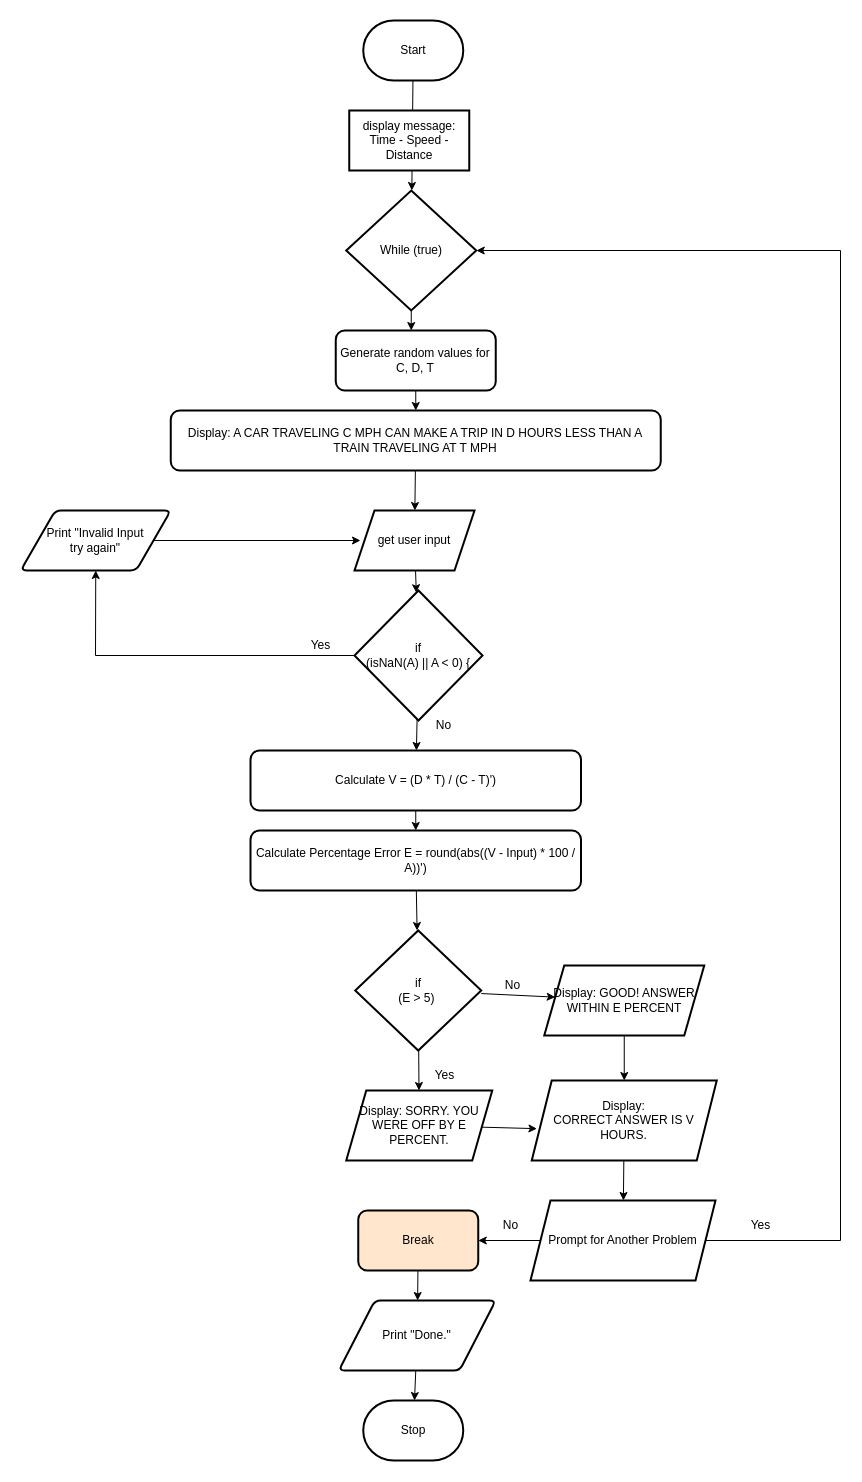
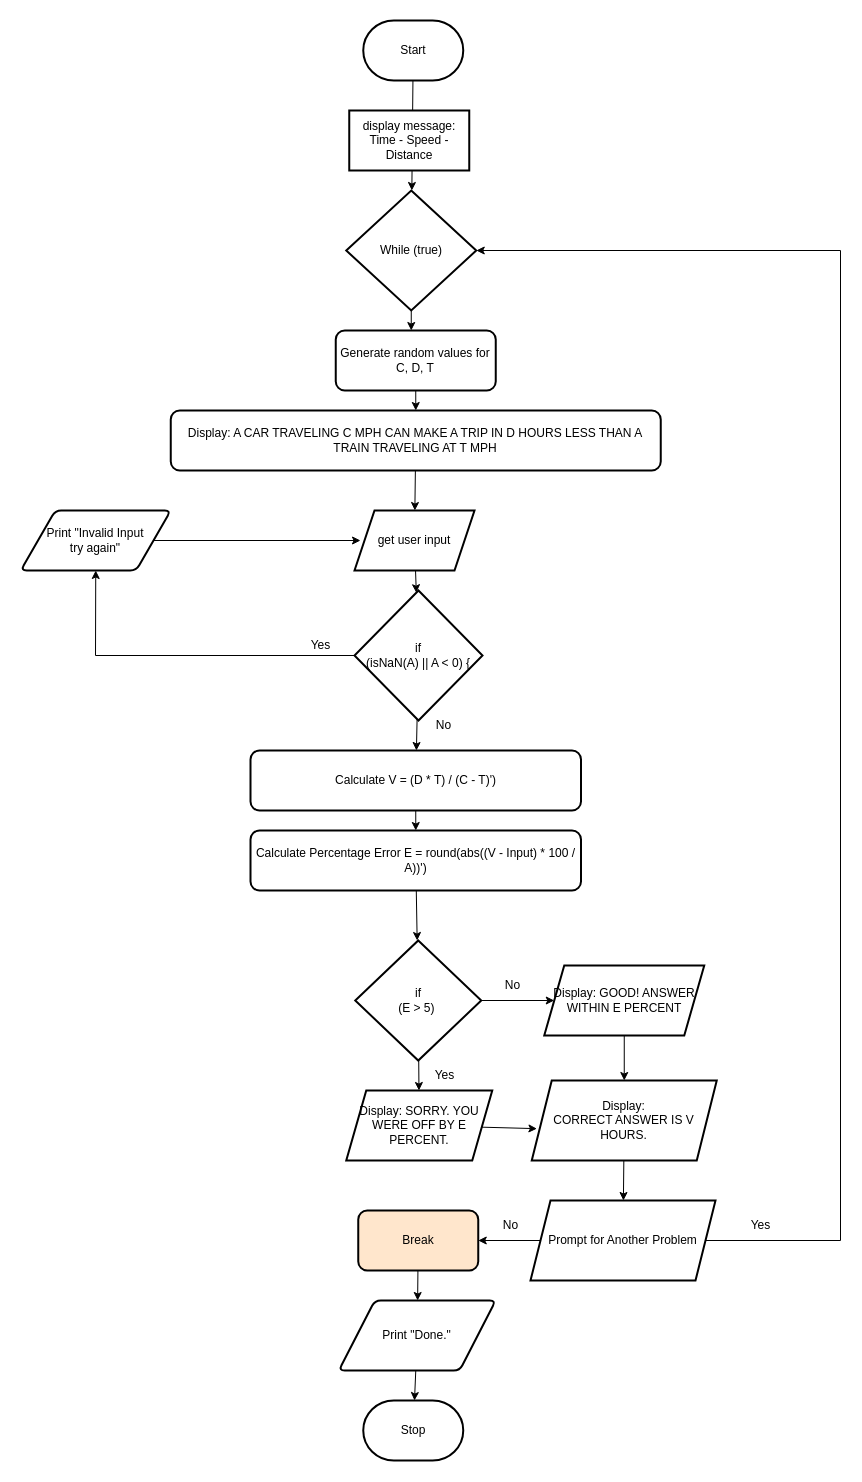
(418, 991) -> (418, 1001)
